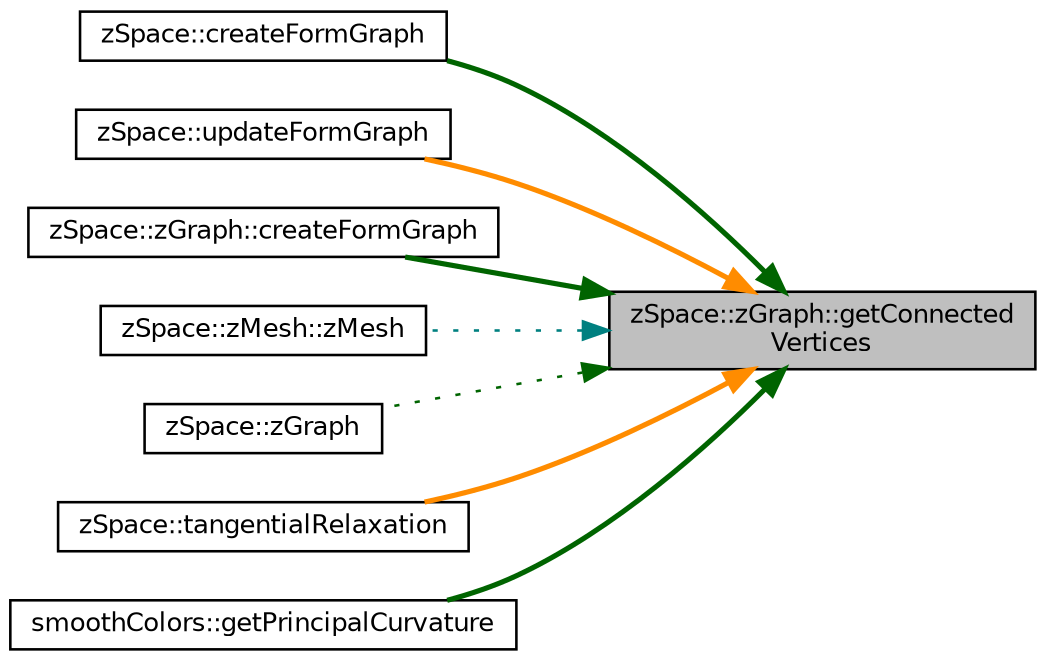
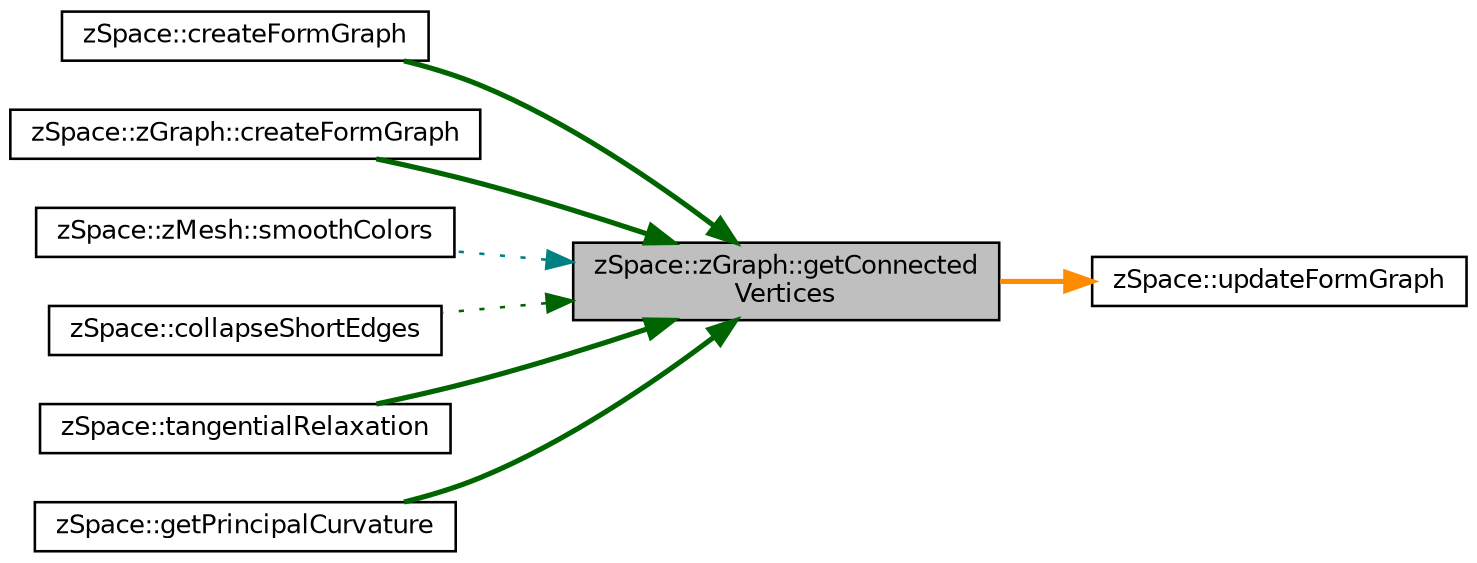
(581, 208) -> (1033, 281)
(263, 330) -> (245, 232)
(263, 429) -> (245, 330)
(581, 453) -> (513, 370)
(263, 625) -> (245, 527)
